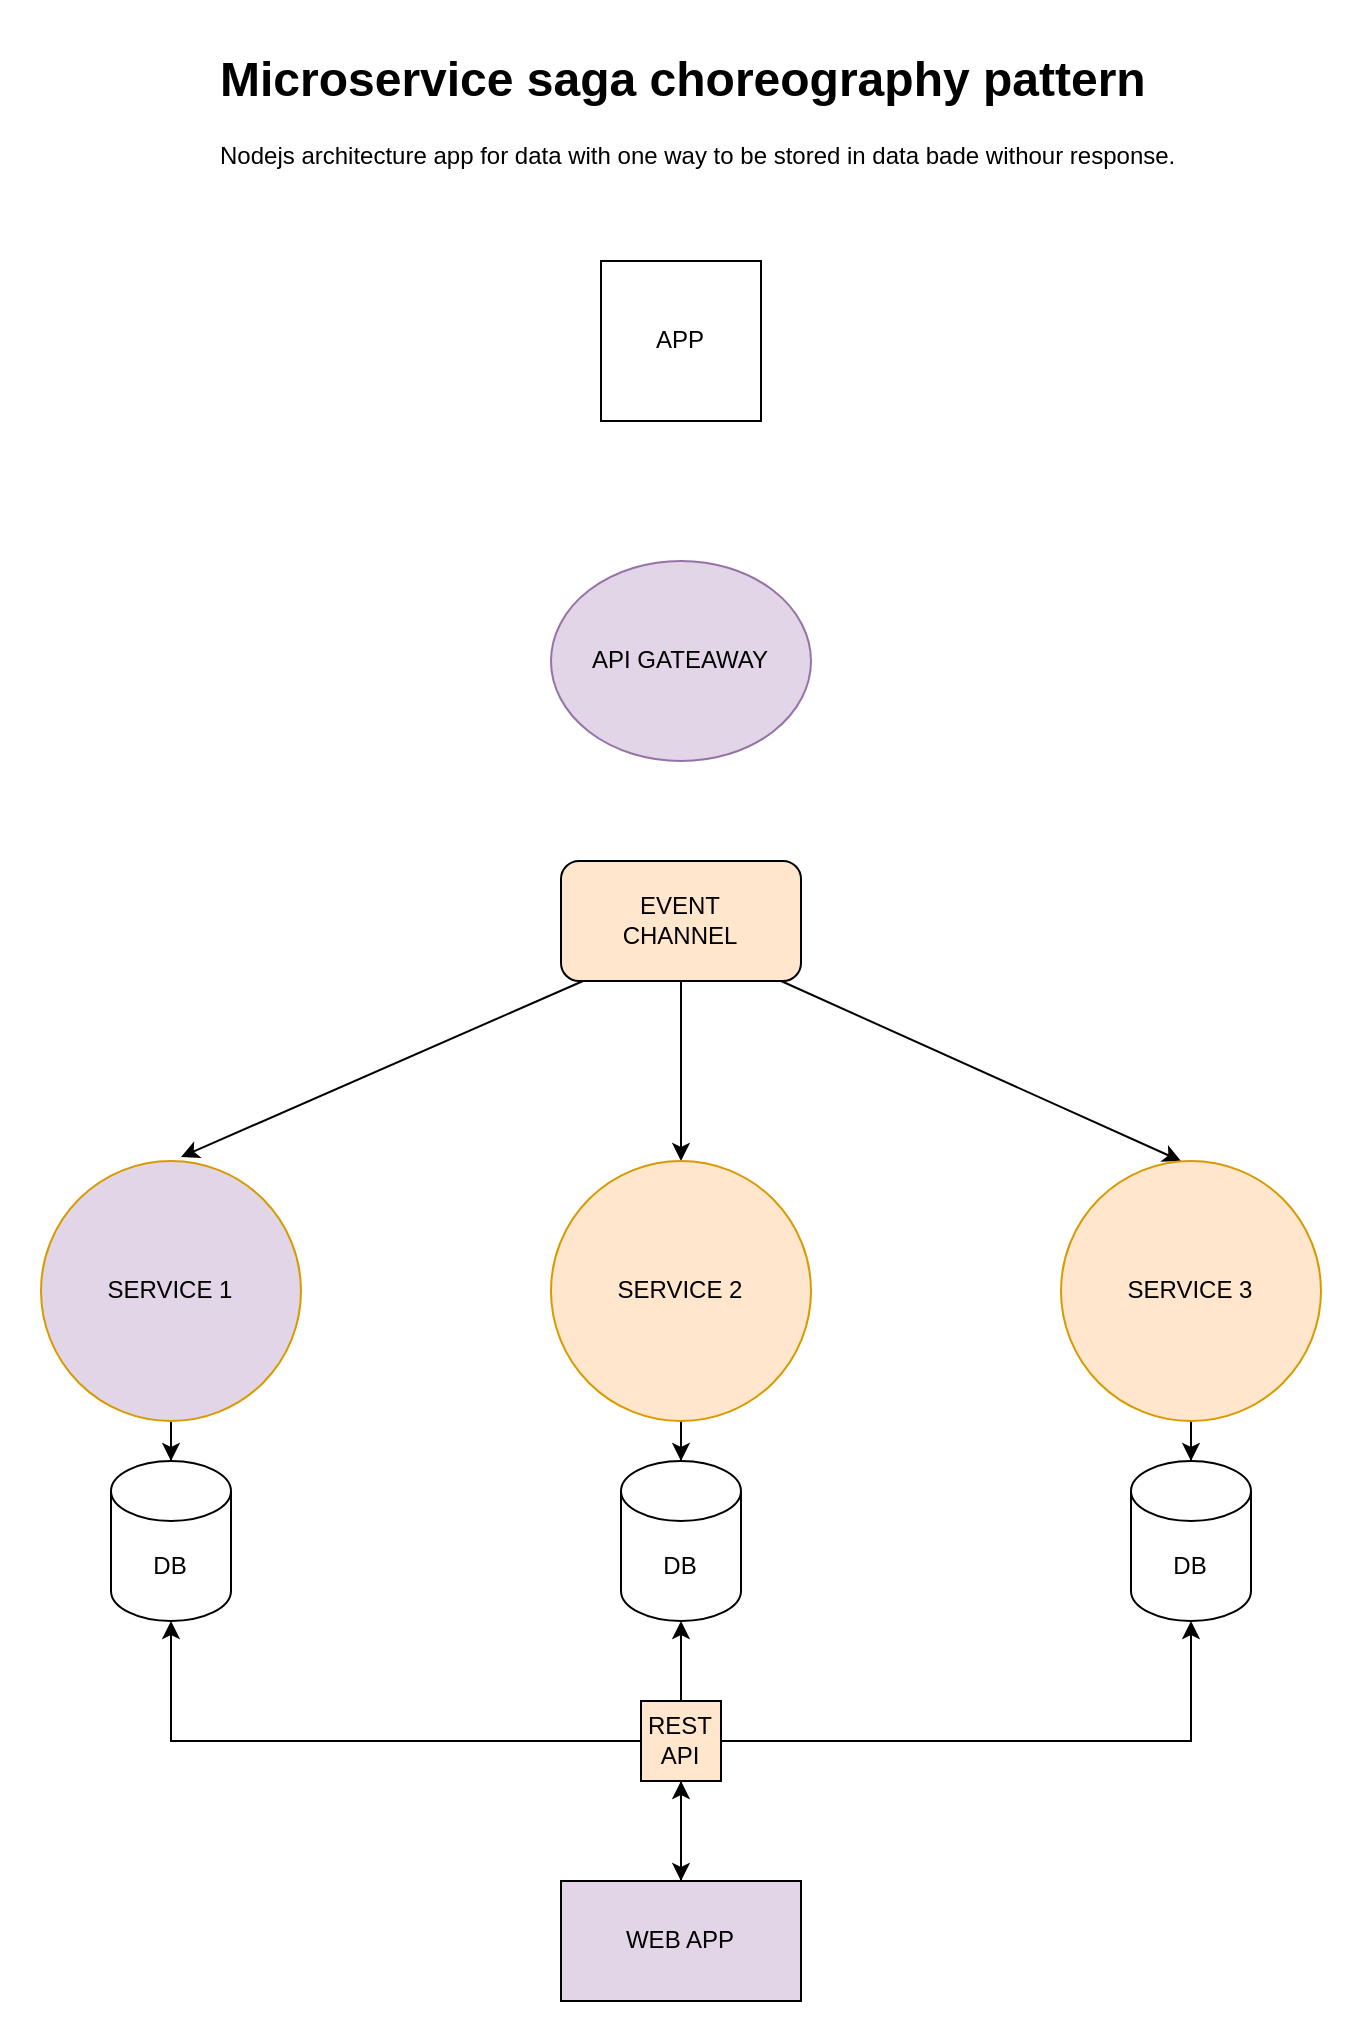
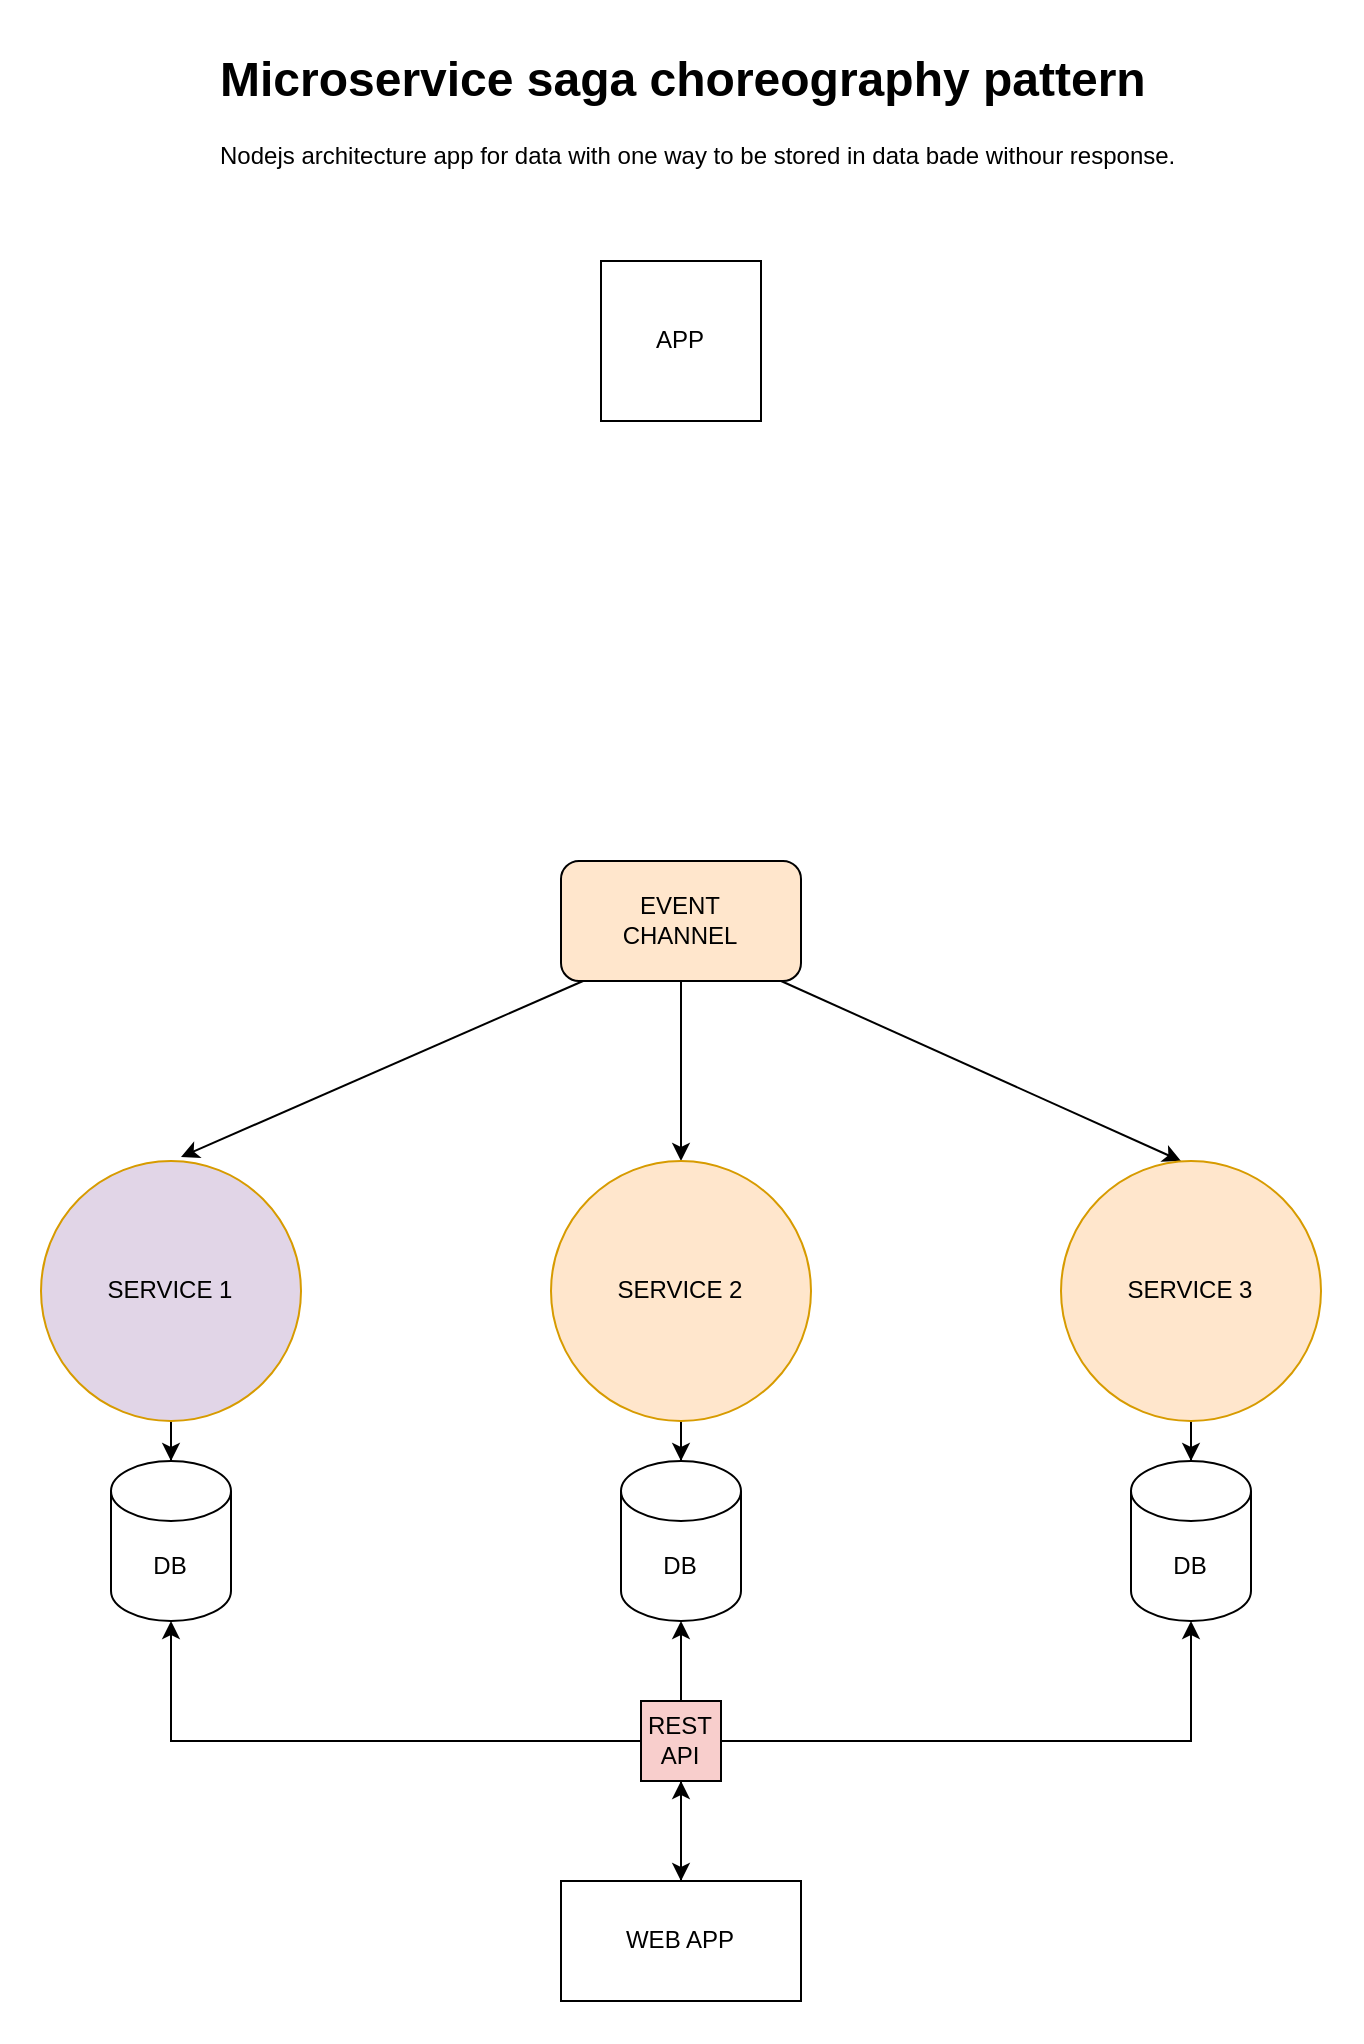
(681, 661) -> none
(681, 1741) -> (681, 1741)
(681, 1941) -> (681, 1941)
